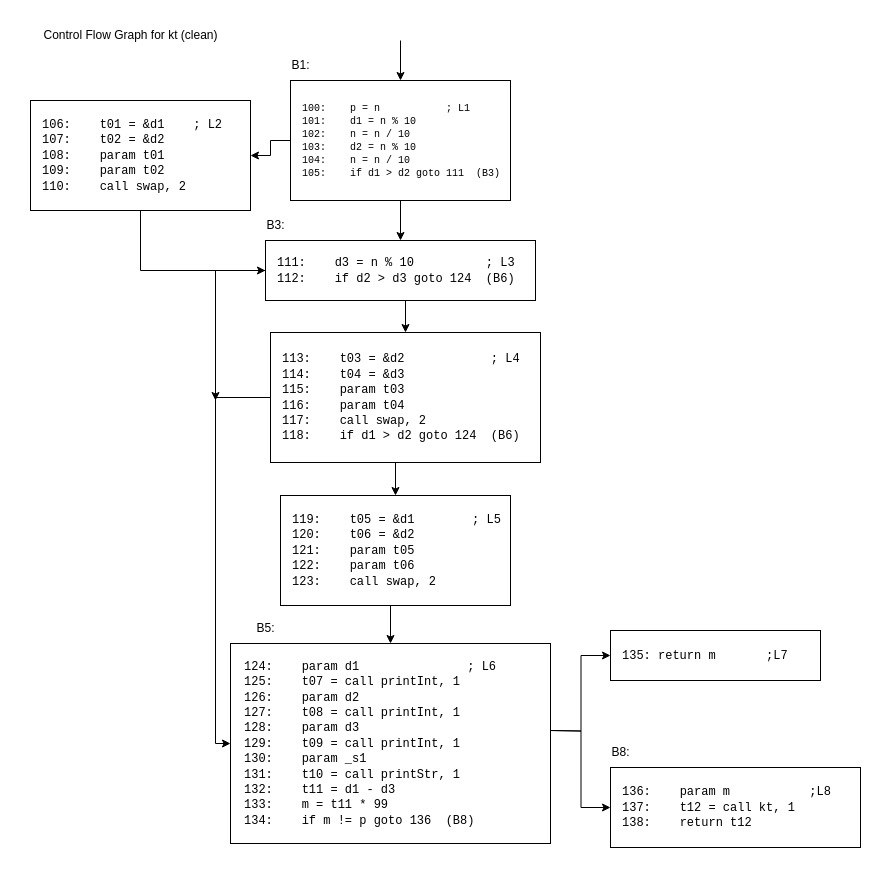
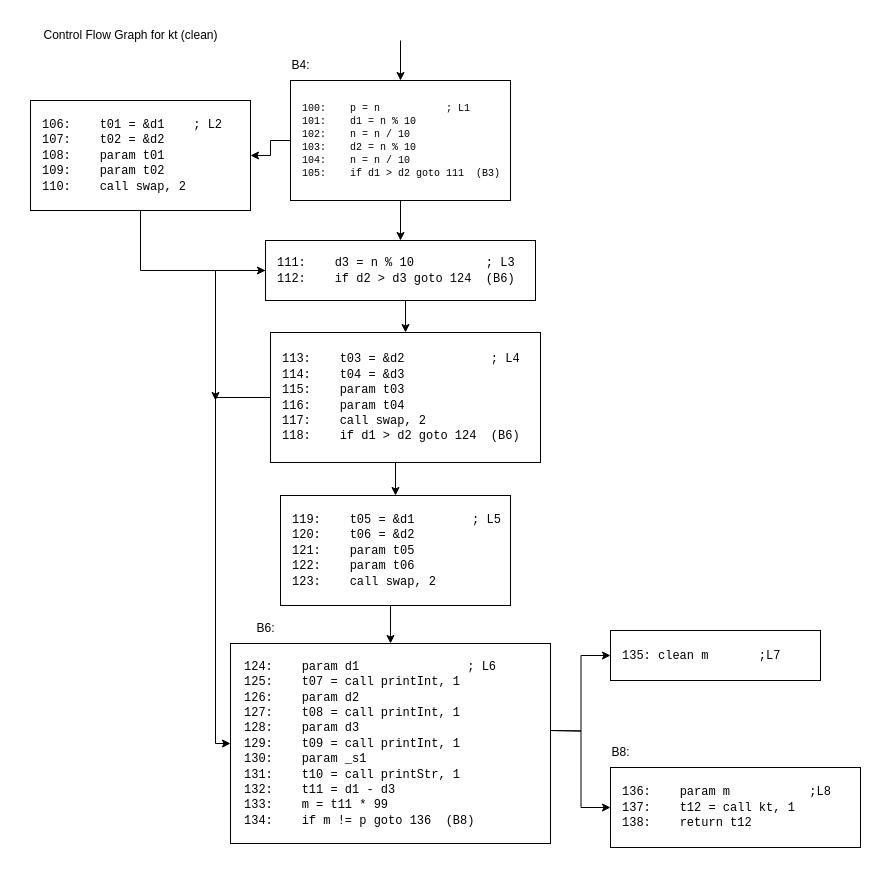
(301, 66) -> (301, 66)
(276, 226) -> none
(266, 629) -> (266, 629)
(689, 656) -> (684, 656)
